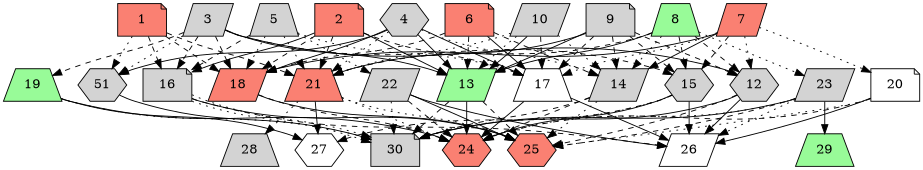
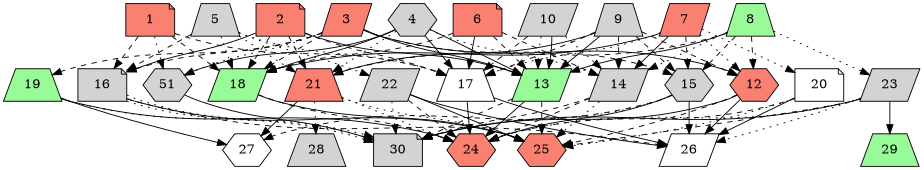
(208, 20) -> (346, 20)
(610, 20) -> (619, 20)
(211, 49) -> (306, 54)
(427, 52) -> none
(238, 85) -> (238, 85)
(754, 85) -> (754, 85)
